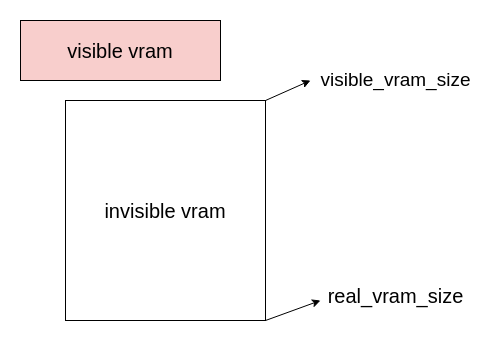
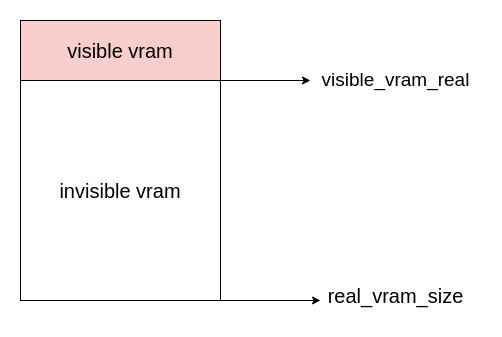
(396, 81) -> (396, 81)
(166, 211) -> (121, 191)
